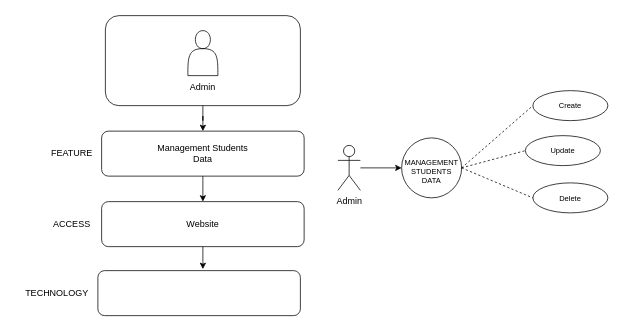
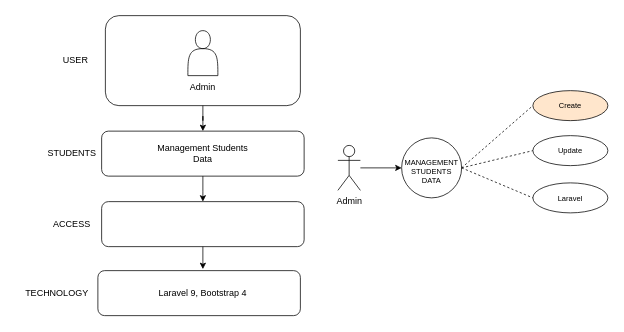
none -> (75, 60)
(570, 105) -> (570, 105)
(563, 150) -> (570, 150)
(72, 153) -> (72, 153)
(570, 198) -> (570, 198)
(203, 224) -> none
none -> (203, 293)
